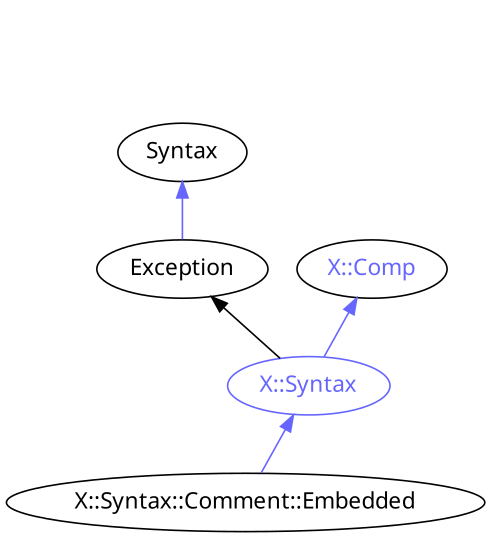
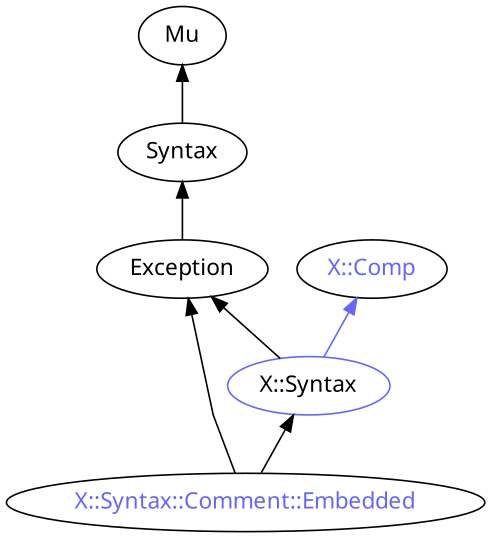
none -> (182, 36)
(182, 219) -> (182, 219)
(309, 386) -> (309, 386)
none -> (209, 395)
(273, 451) -> (273, 451)
(246, 502) -> (246, 502)
